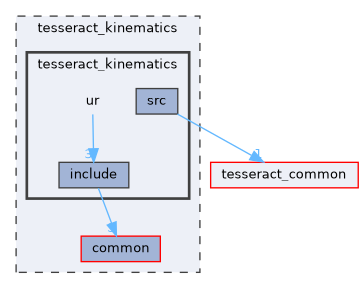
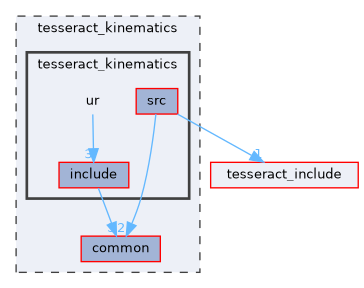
(157, 101) -> (157, 101)
none -> (148, 170)
(94, 175) -> (94, 175)
(284, 175) -> (284, 175)
